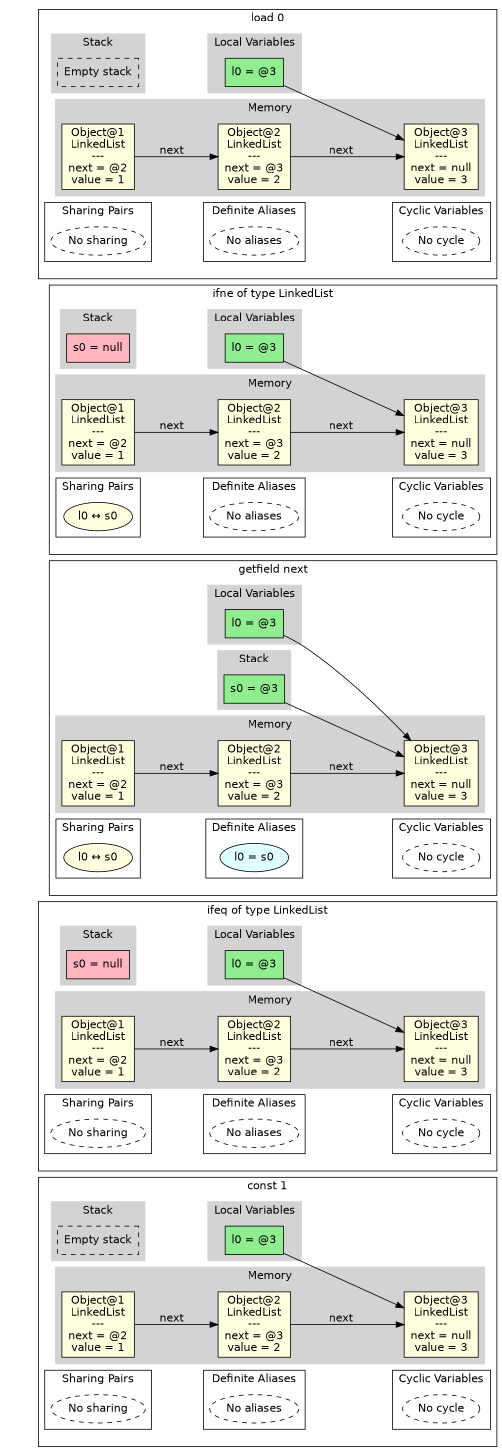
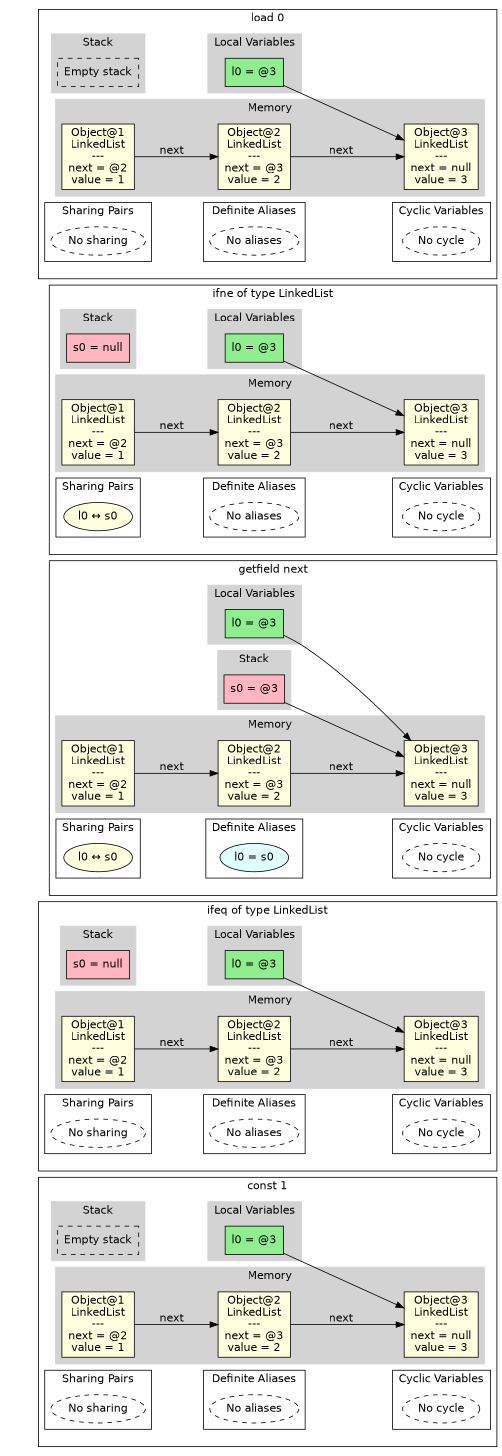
(254, 689) -> (254, 689)
